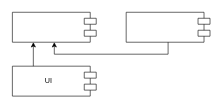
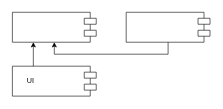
(48, 81) -> (30, 81)
